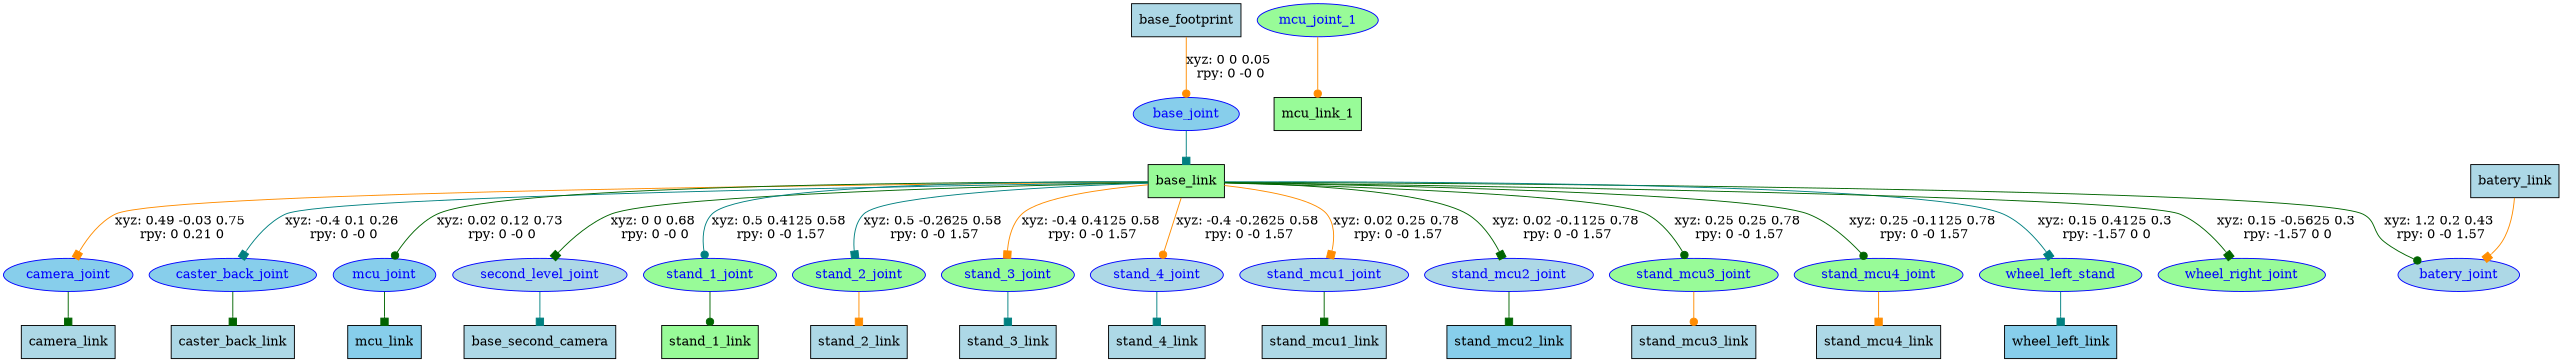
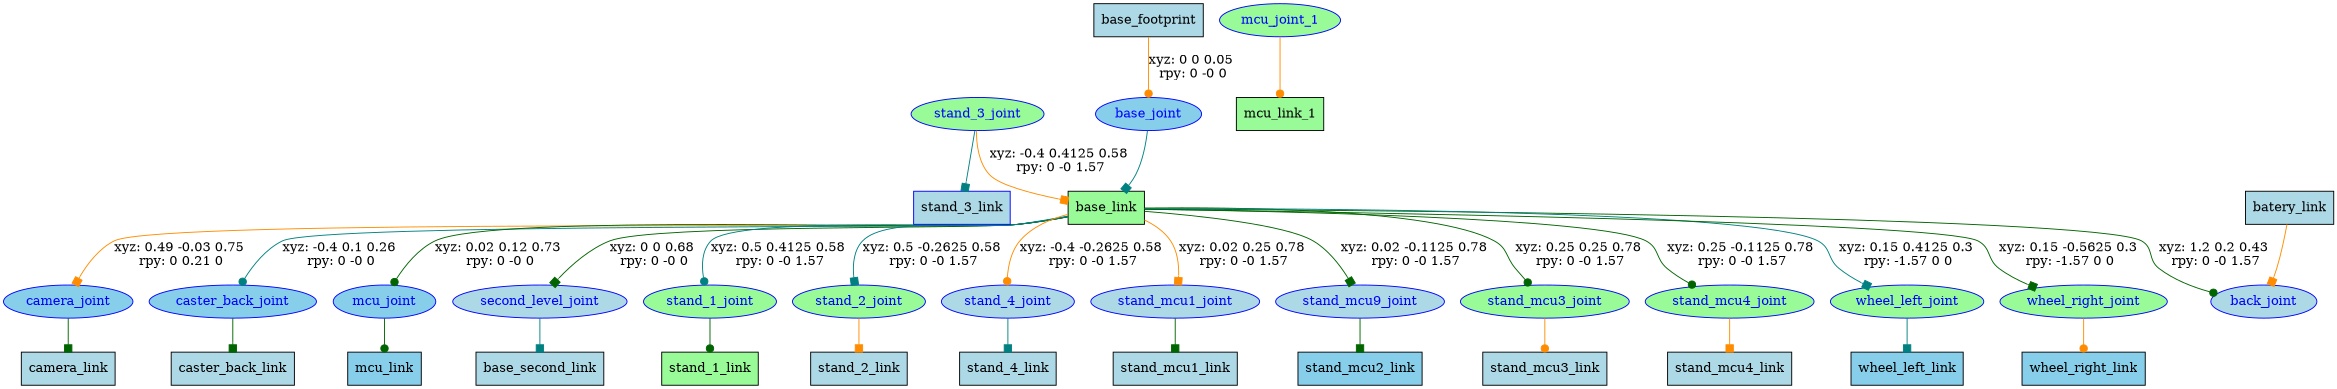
(1064, 197) -> (1001, 182)
(460, 200) -> (648, 227)
(1509, 275) -> (1360, 302)
(2061, 275) -> (1907, 302)
(2459, 275) -> (2264, 302)
(385, 304) -> (385, 332)
(540, 342) -> (540, 369)
(1008, 342) -> (962, 208)
none -> (2084, 369)
